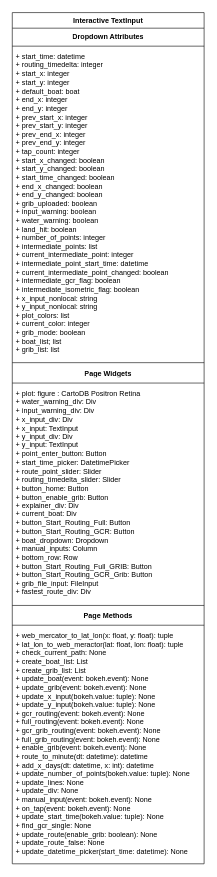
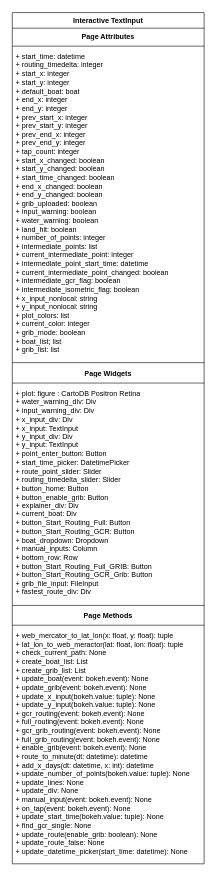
(108, 36) -> (108, 36)
